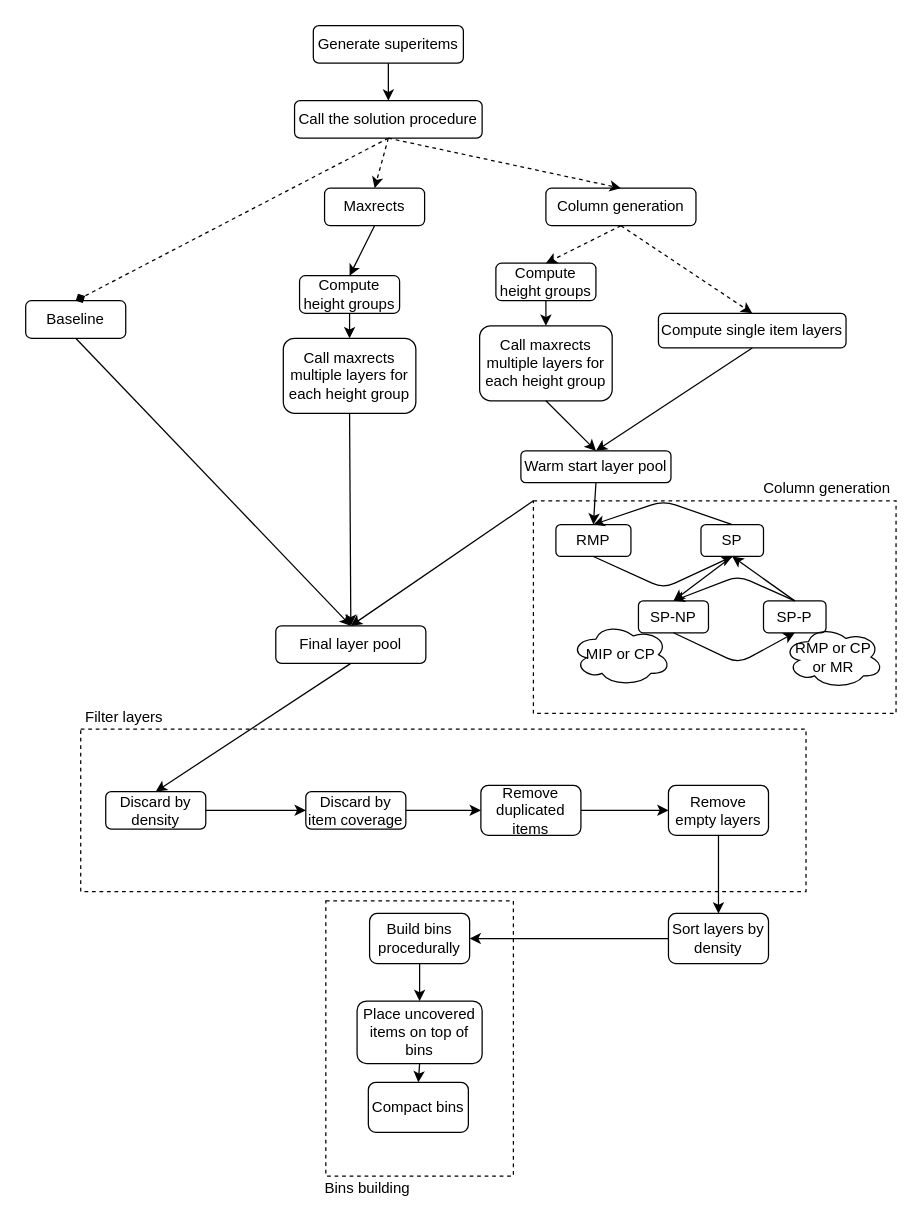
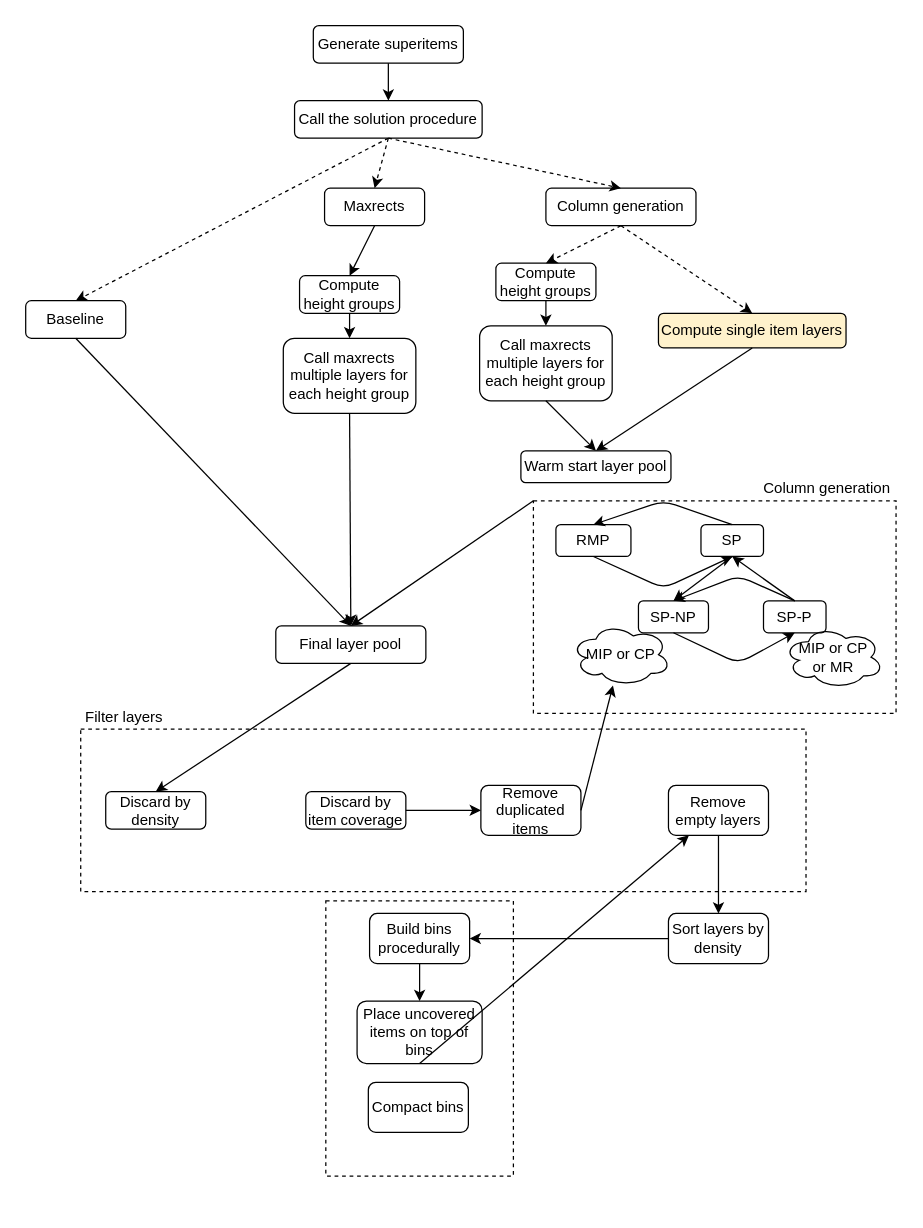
(85, 296) -> (84, 296)
(752, 330) -> (752, 330)
(595, 499) -> none
(833, 657) -> (833, 657)
(252, 810) -> none
(620, 810) -> (596, 751)
(419, 1069) -> (551, 952)
(368, 1188) -> none
